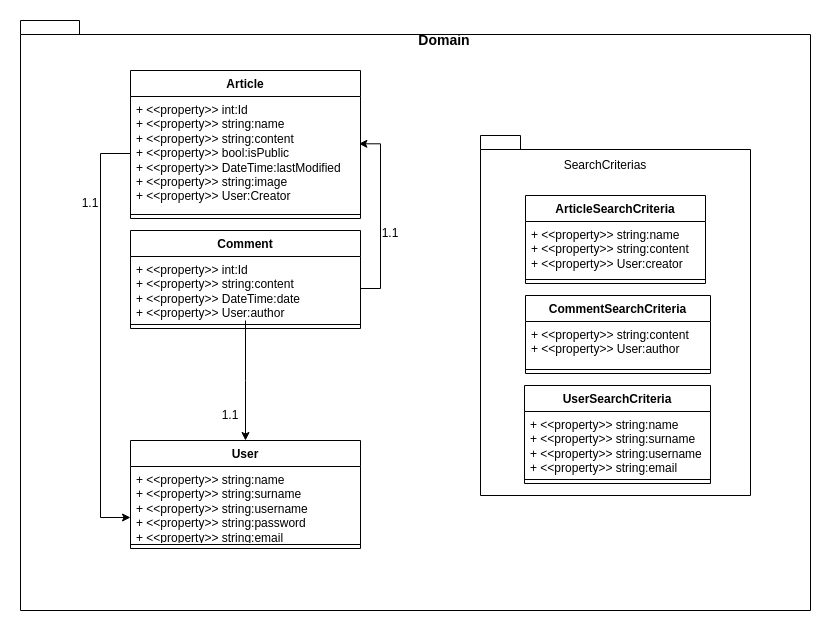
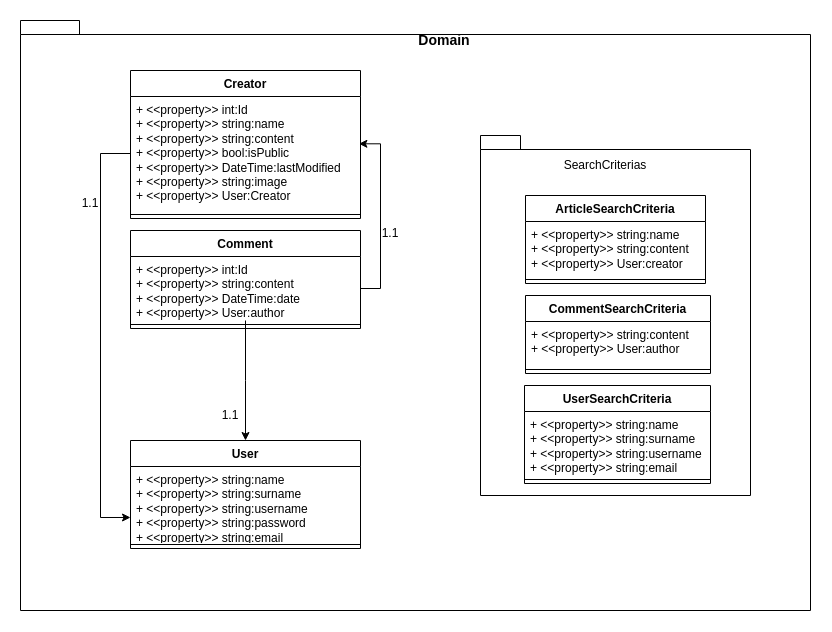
(246, 85) -> (246, 85)
